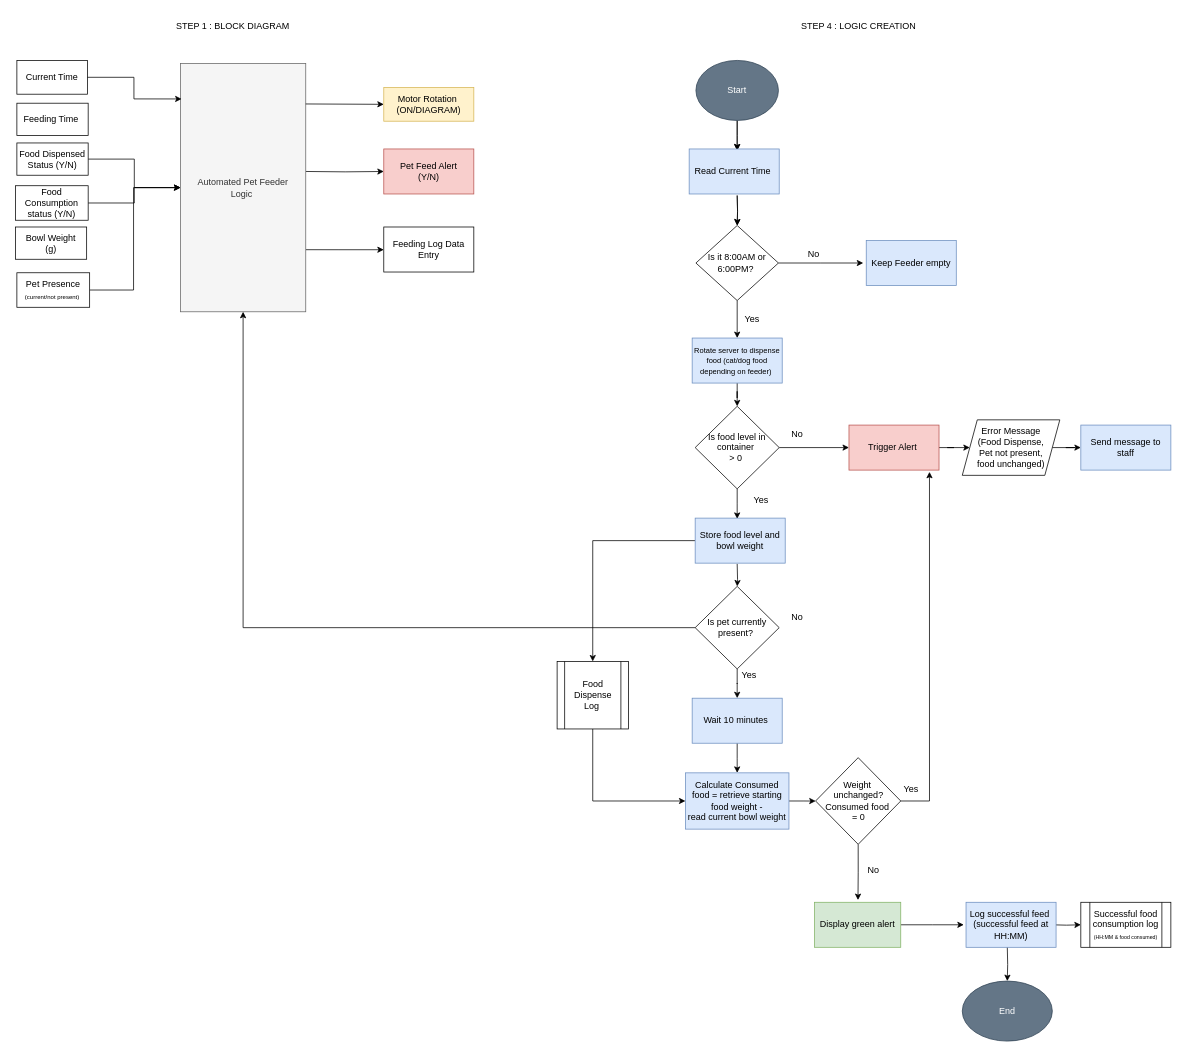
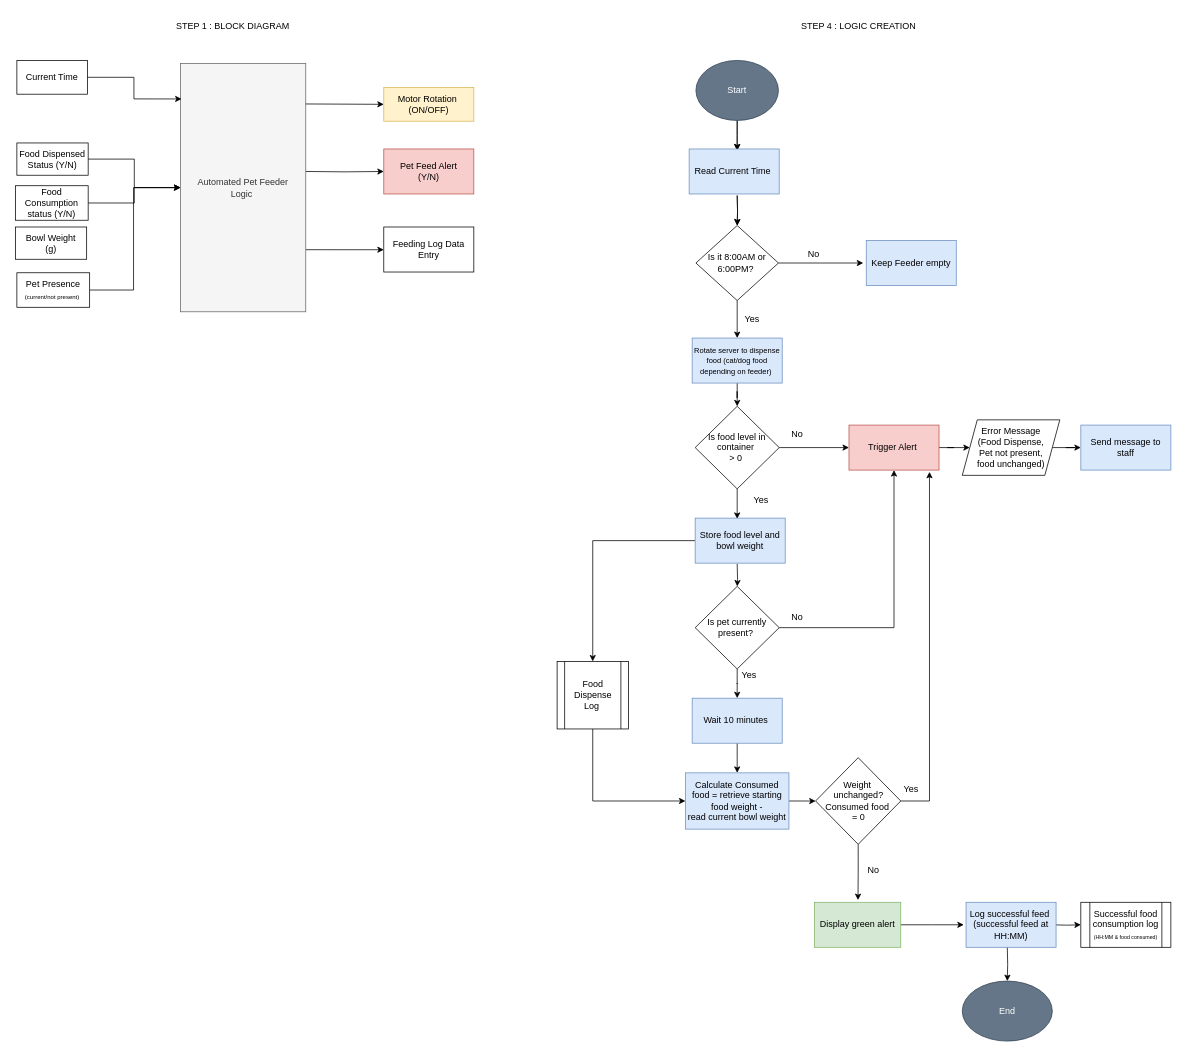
(429, 105) -> (429, 105)
(53, 119) -> none
(468, 627) -> (837, 627)
